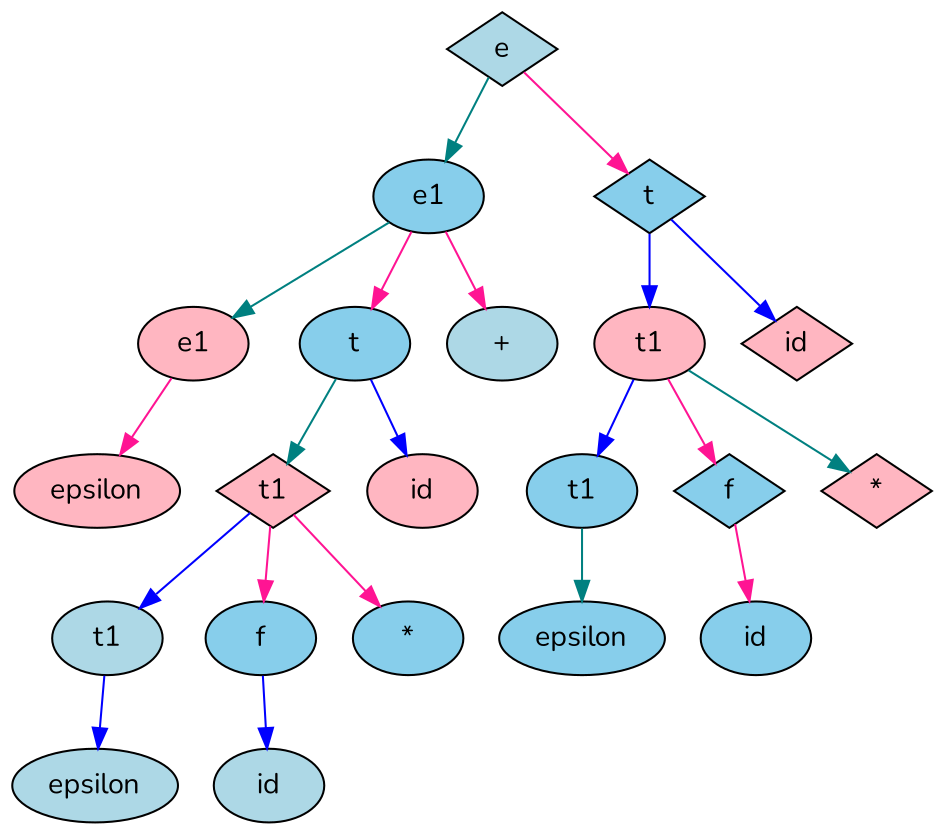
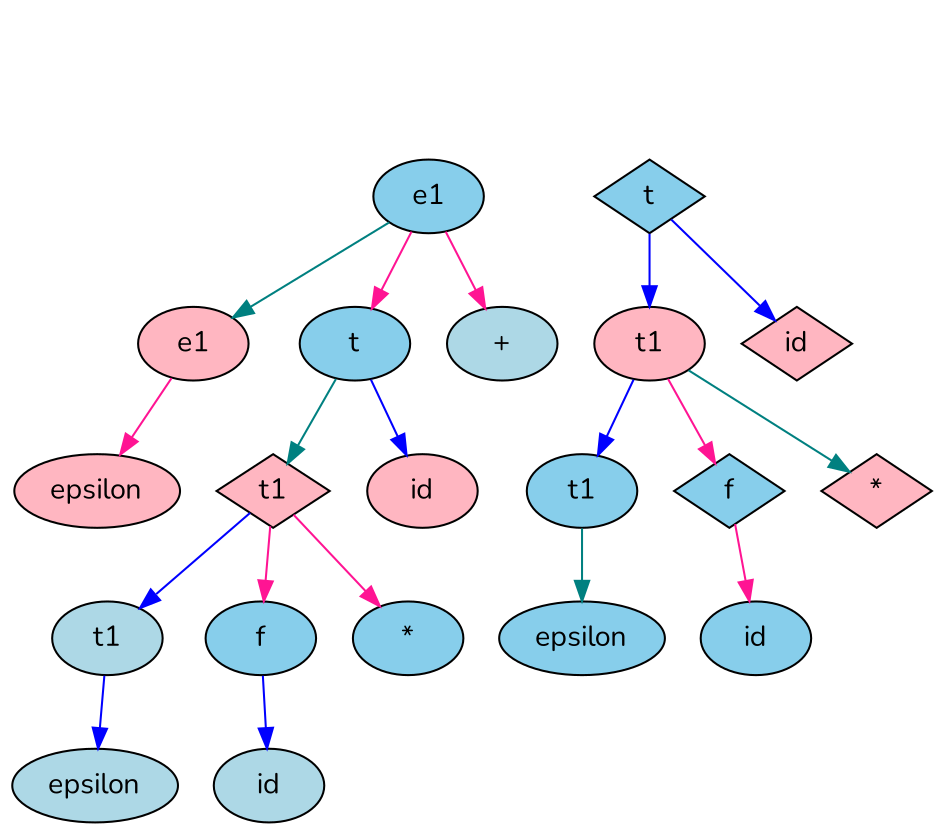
(502, 49) -> none
